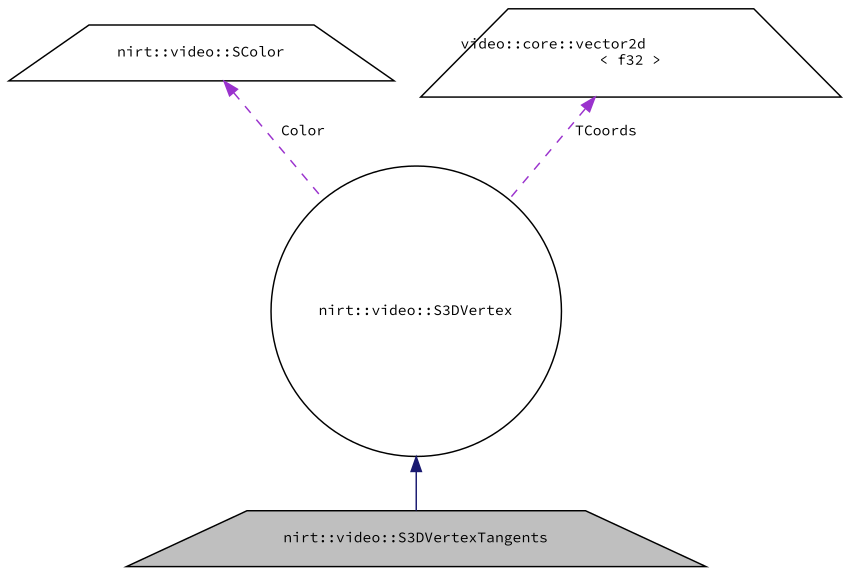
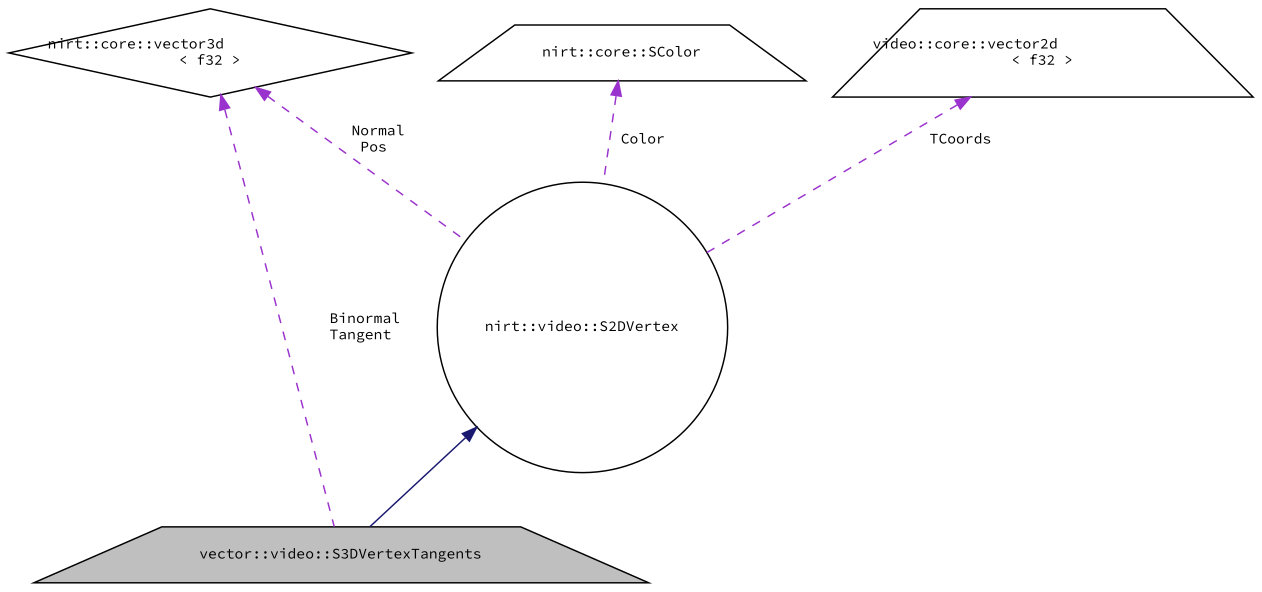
(202, 53) -> (622, 53)
none -> (210, 53)
(416, 311) -> (582, 327)
(416, 539) -> (341, 555)
